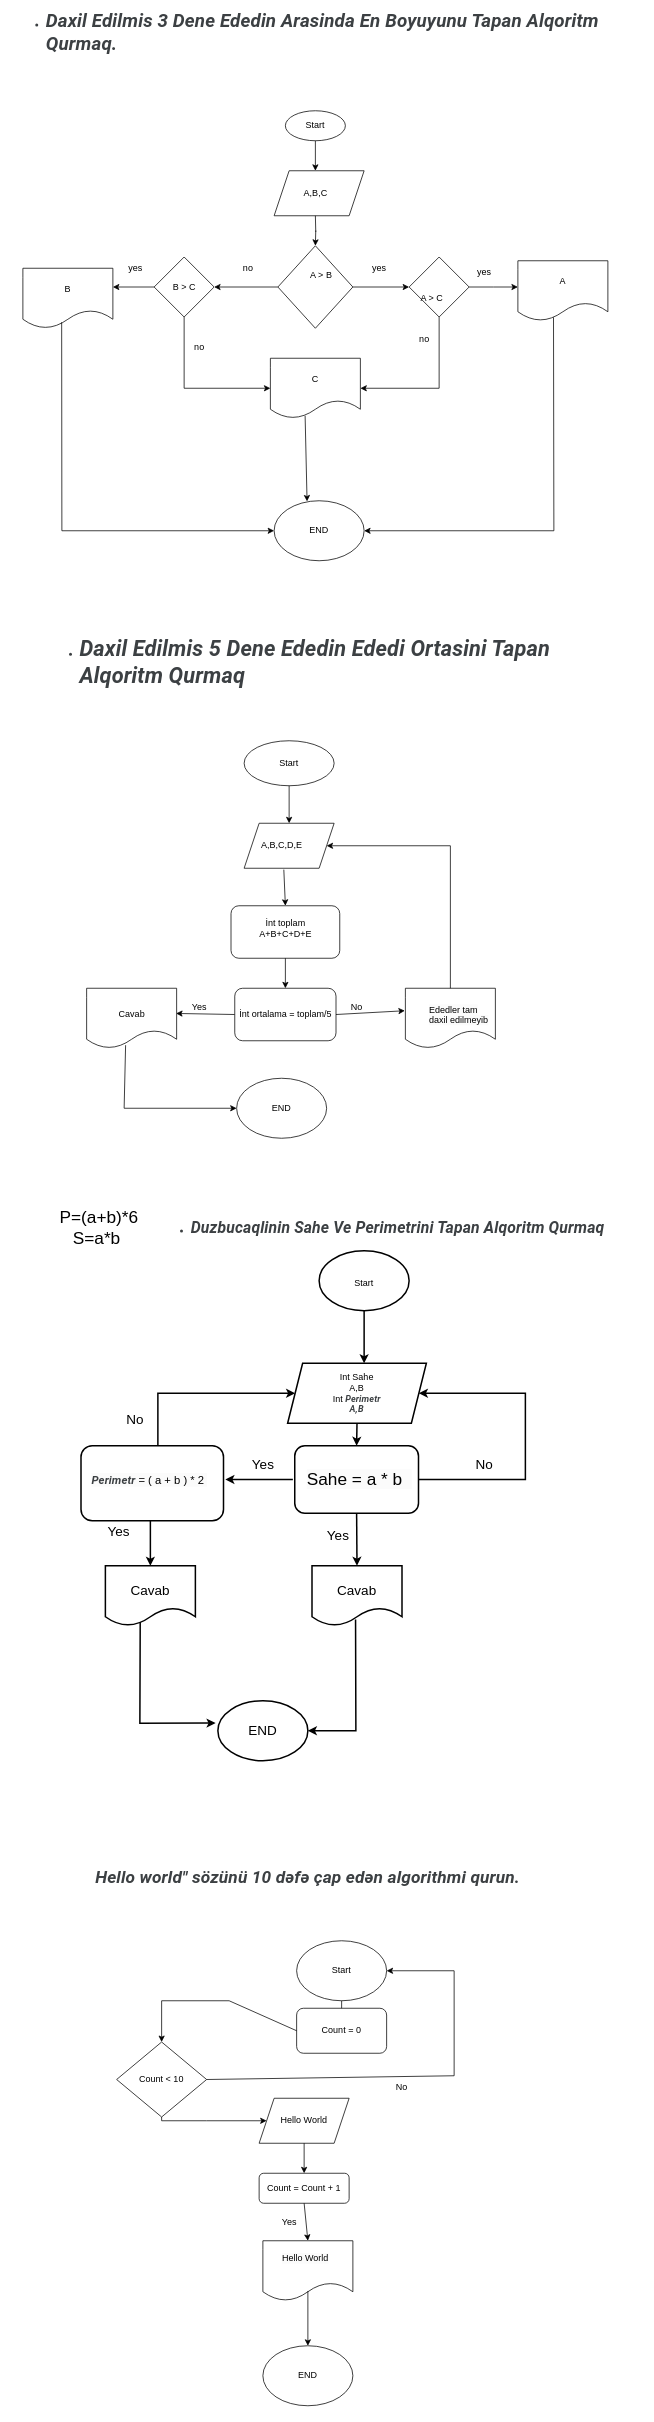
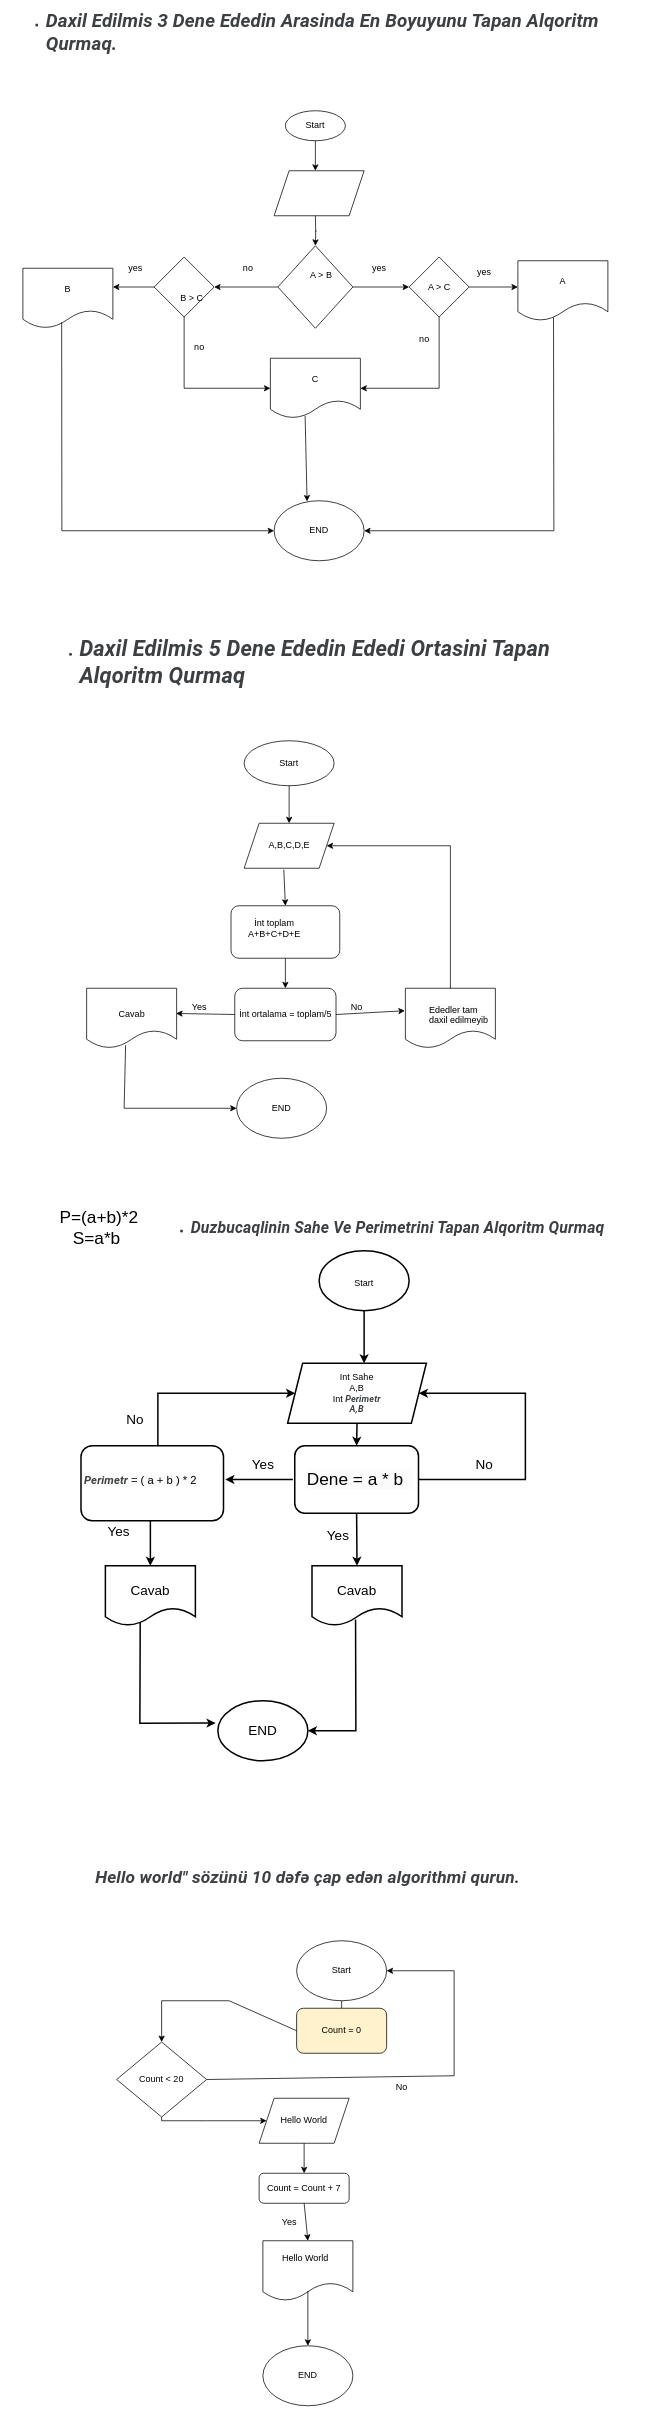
(315, 193) -> none
(184, 287) -> (192, 298)
(432, 298) -> (439, 287)
(282, 846) -> (289, 846)
(285, 928) -> (274, 928)
(102, 1228) -> (102, 1228)
(333, 1475) -> (333, 1475)
(152, 1479) -> (145, 1479)
(342, 2031) -> (342, 2031)
(162, 2079) -> (162, 2079)
(304, 2188) -> (304, 2188)
